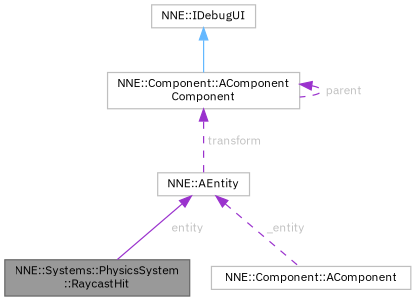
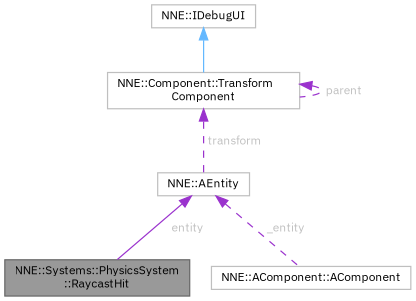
(204, 91) -> (204, 91)
(311, 278) -> (311, 278)
